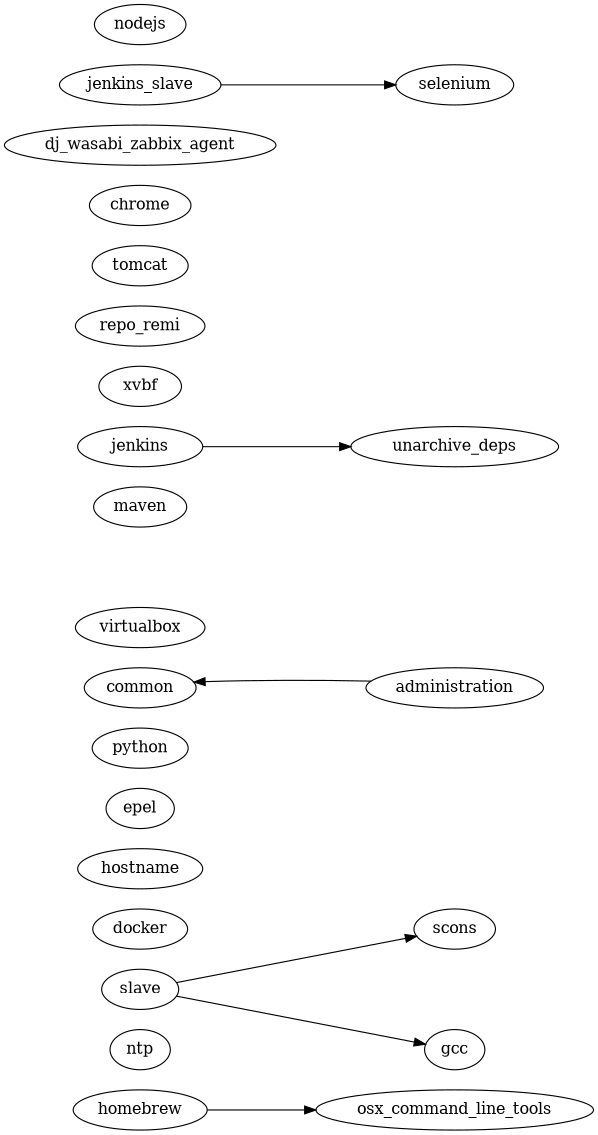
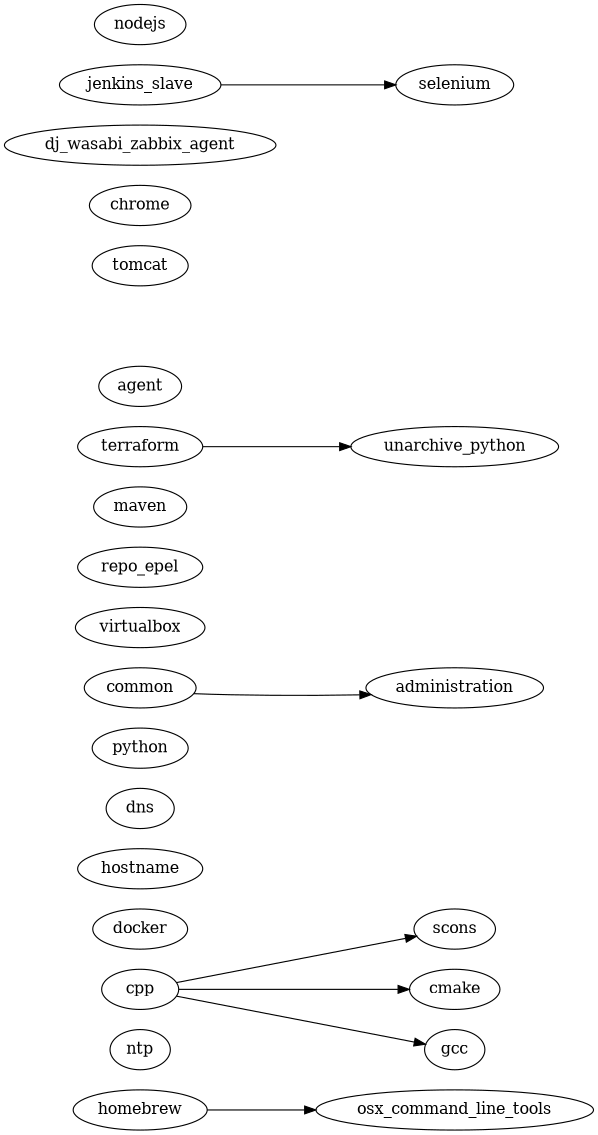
(140, 326) -> none
(140, 386) -> (140, 386)
(140, 447) -> (140, 447)
(455, 447) -> (455, 447)
none -> (140, 567)
(288, 680) -> (277, 695)
(140, 808) -> (140, 808)
(140, 989) -> (140, 989)
none -> (455, 989)
